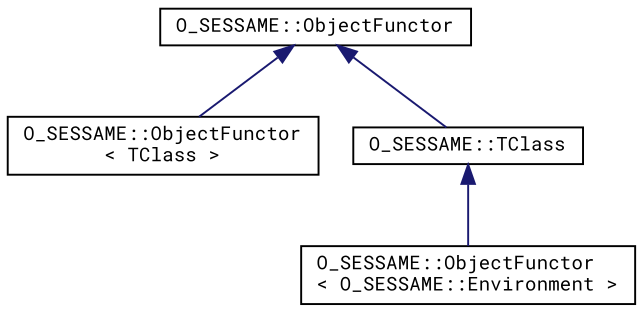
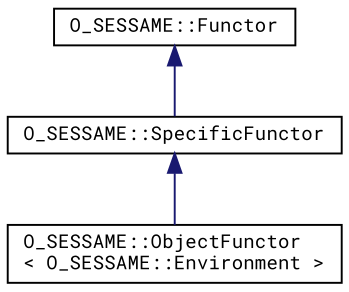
(316, 27) -> (175, 27)
(163, 146) -> none
(468, 146) -> (175, 135)
